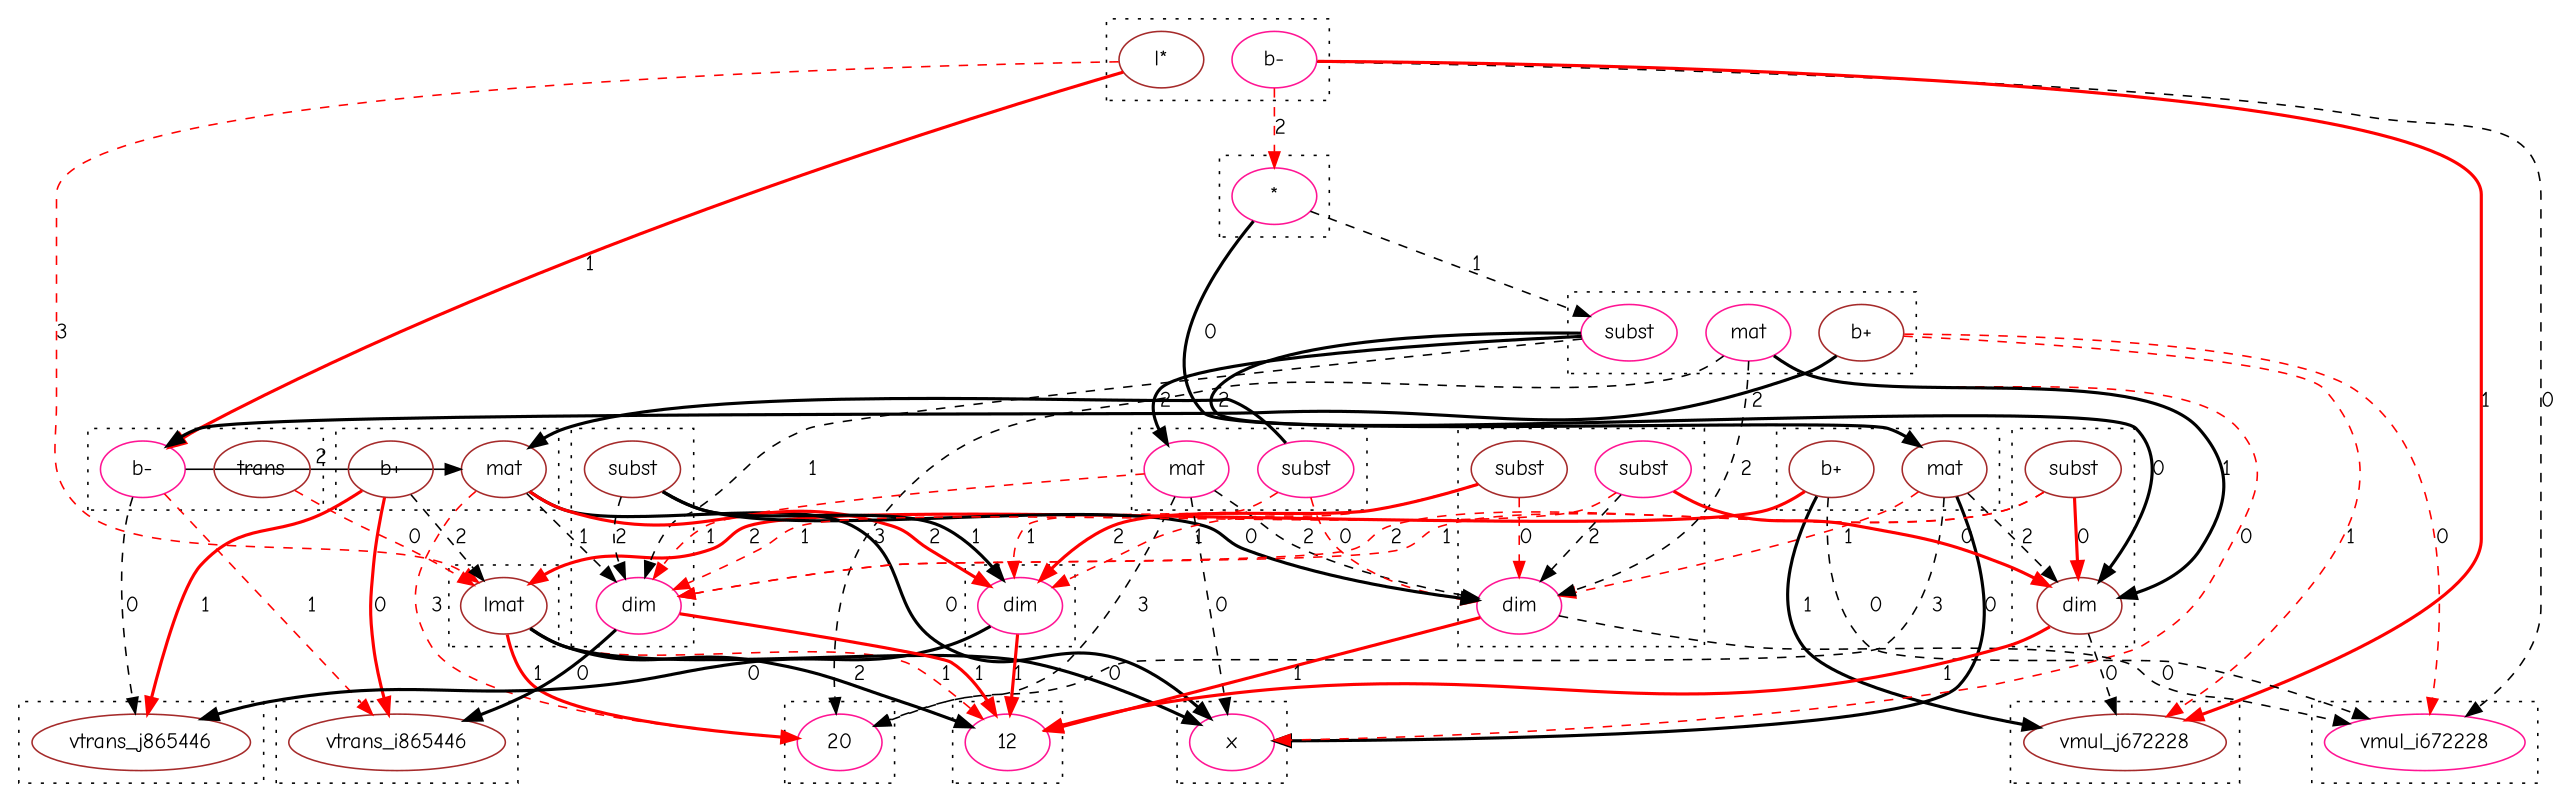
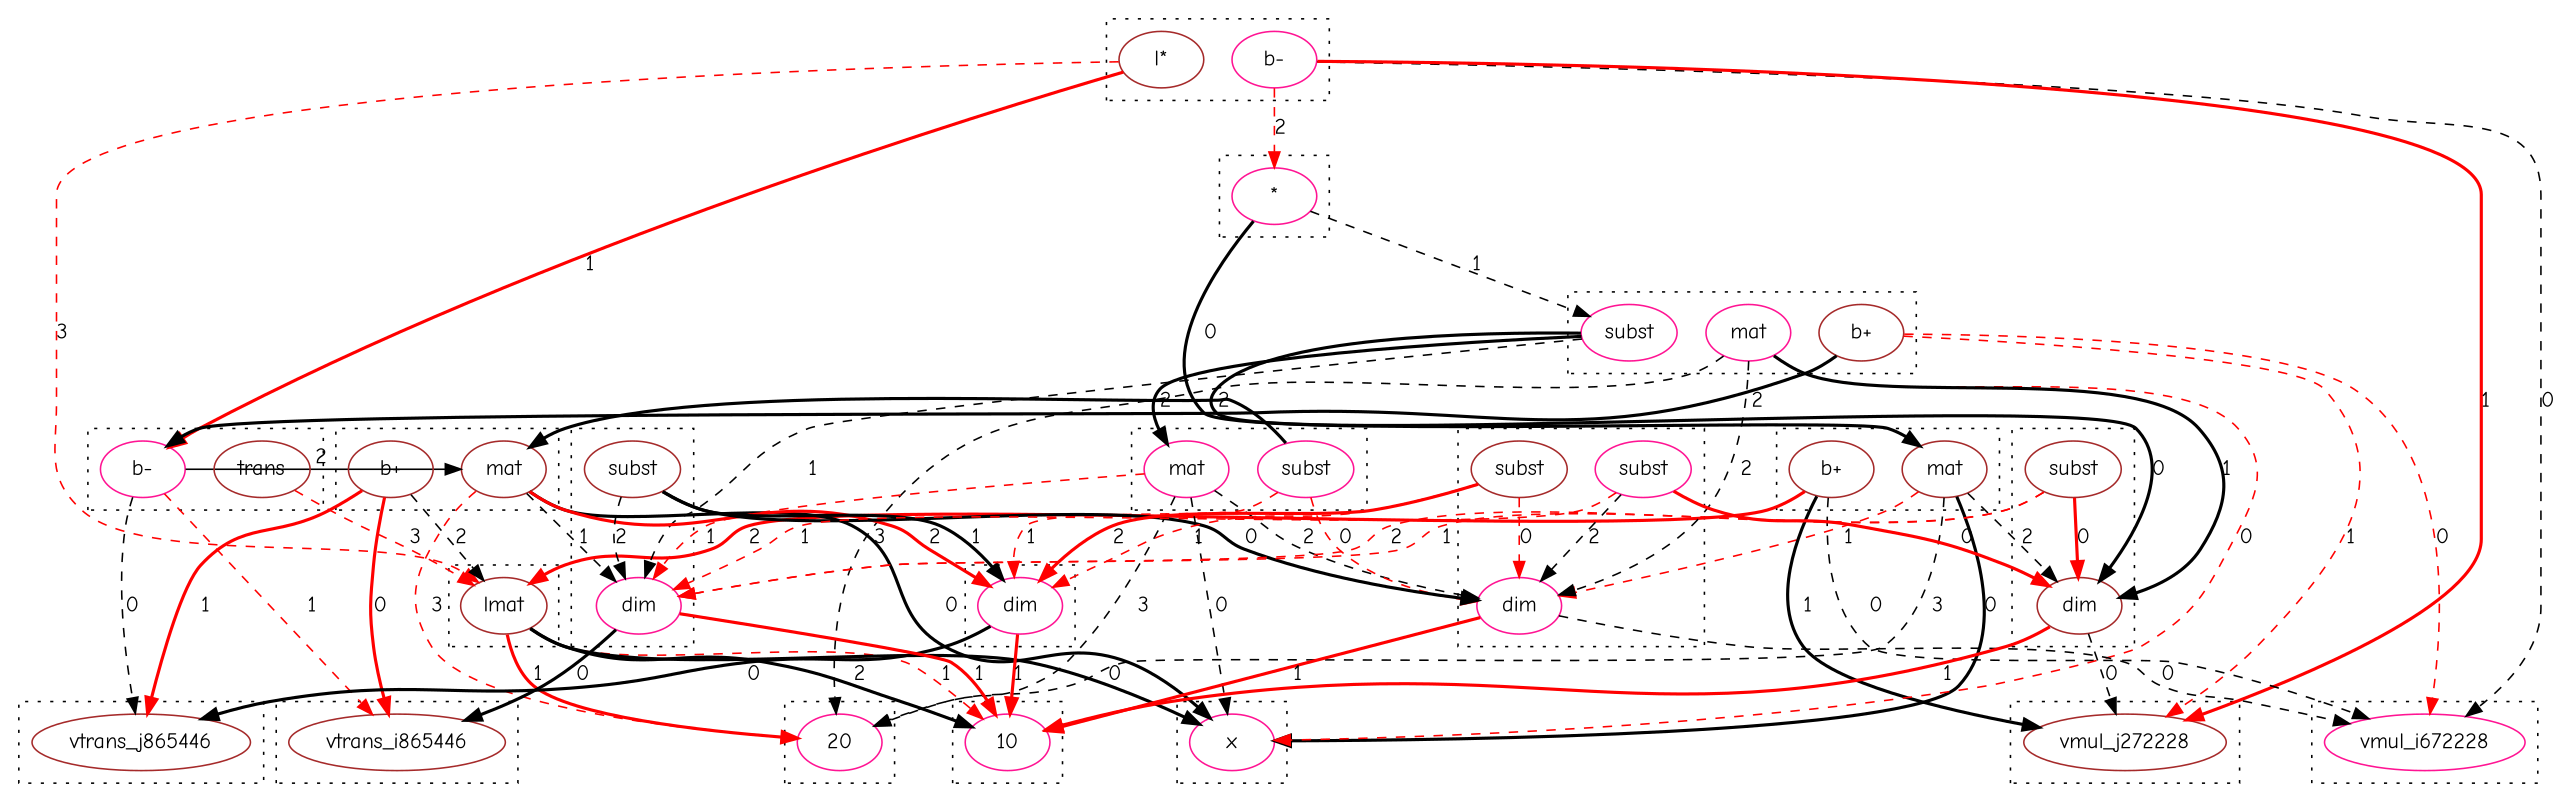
(415, 538) -> (415, 538)
(1008, 742) -> (1008, 742)
(2125, 742) -> (2125, 742)
